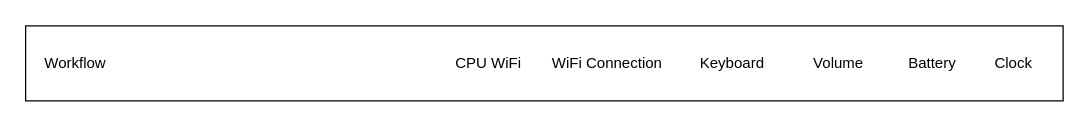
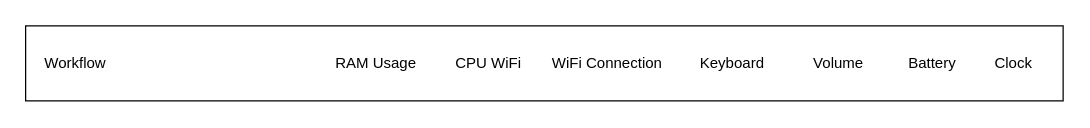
none -> (376, 63)
